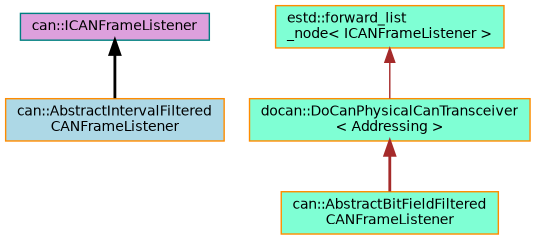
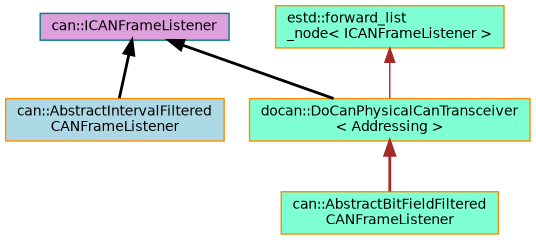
none -> (258, 72)
